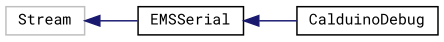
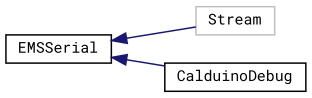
(119, 21) -> (161, 33)
